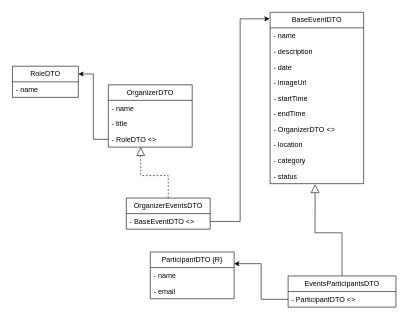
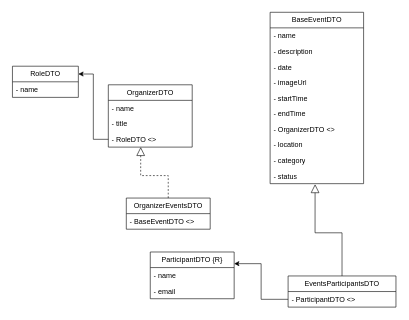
(226, 222) -> none
